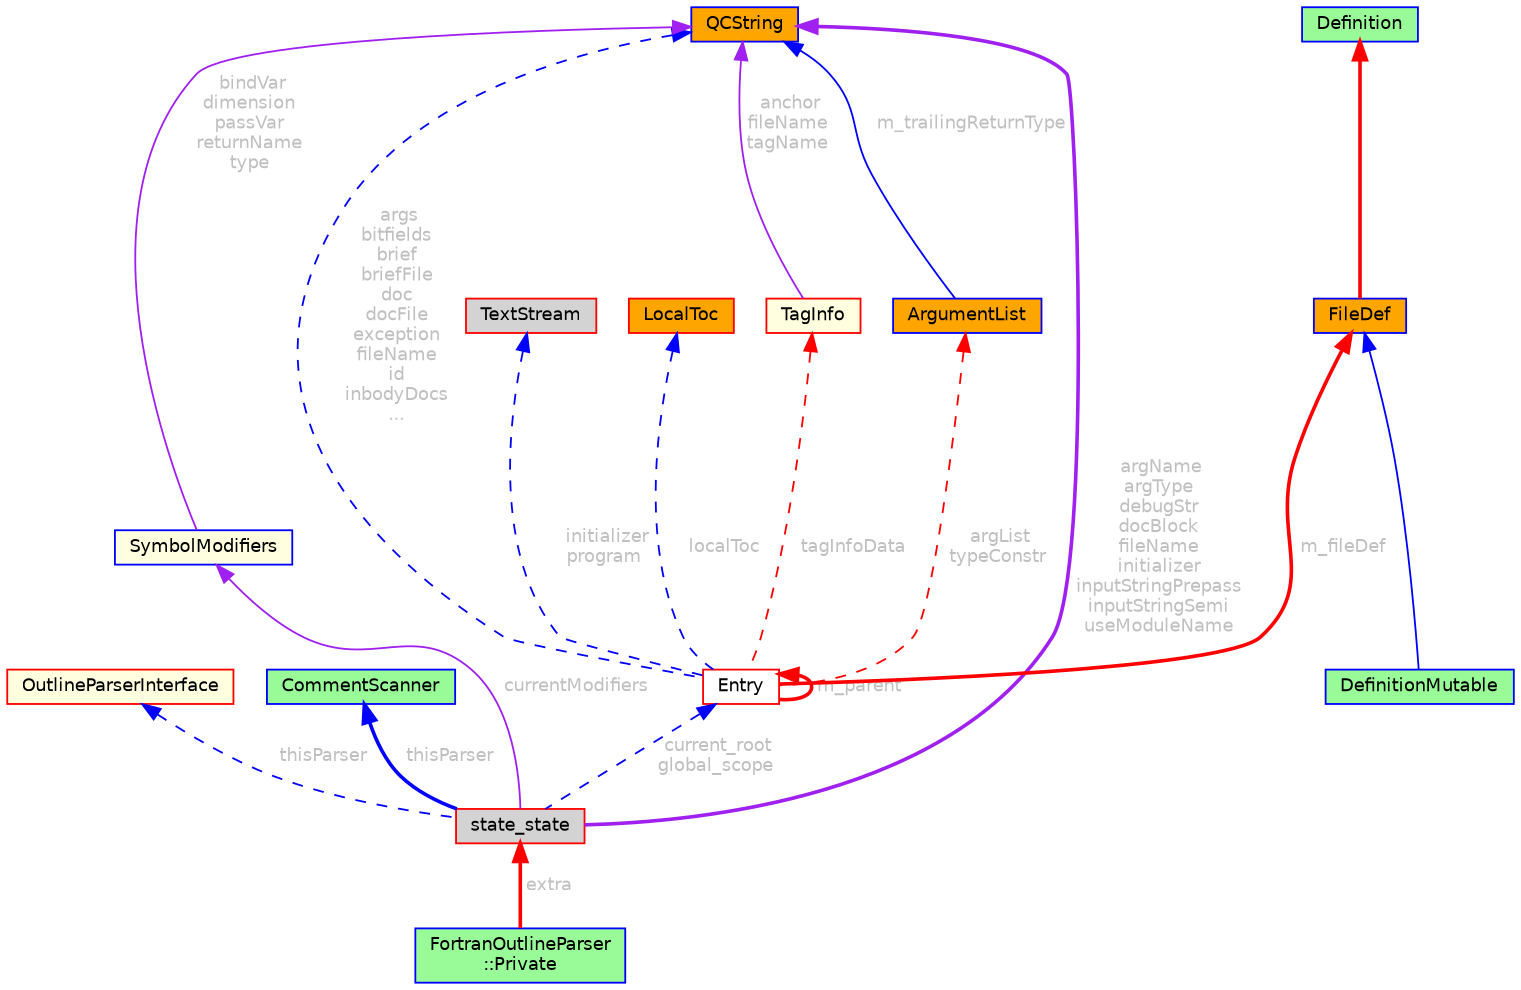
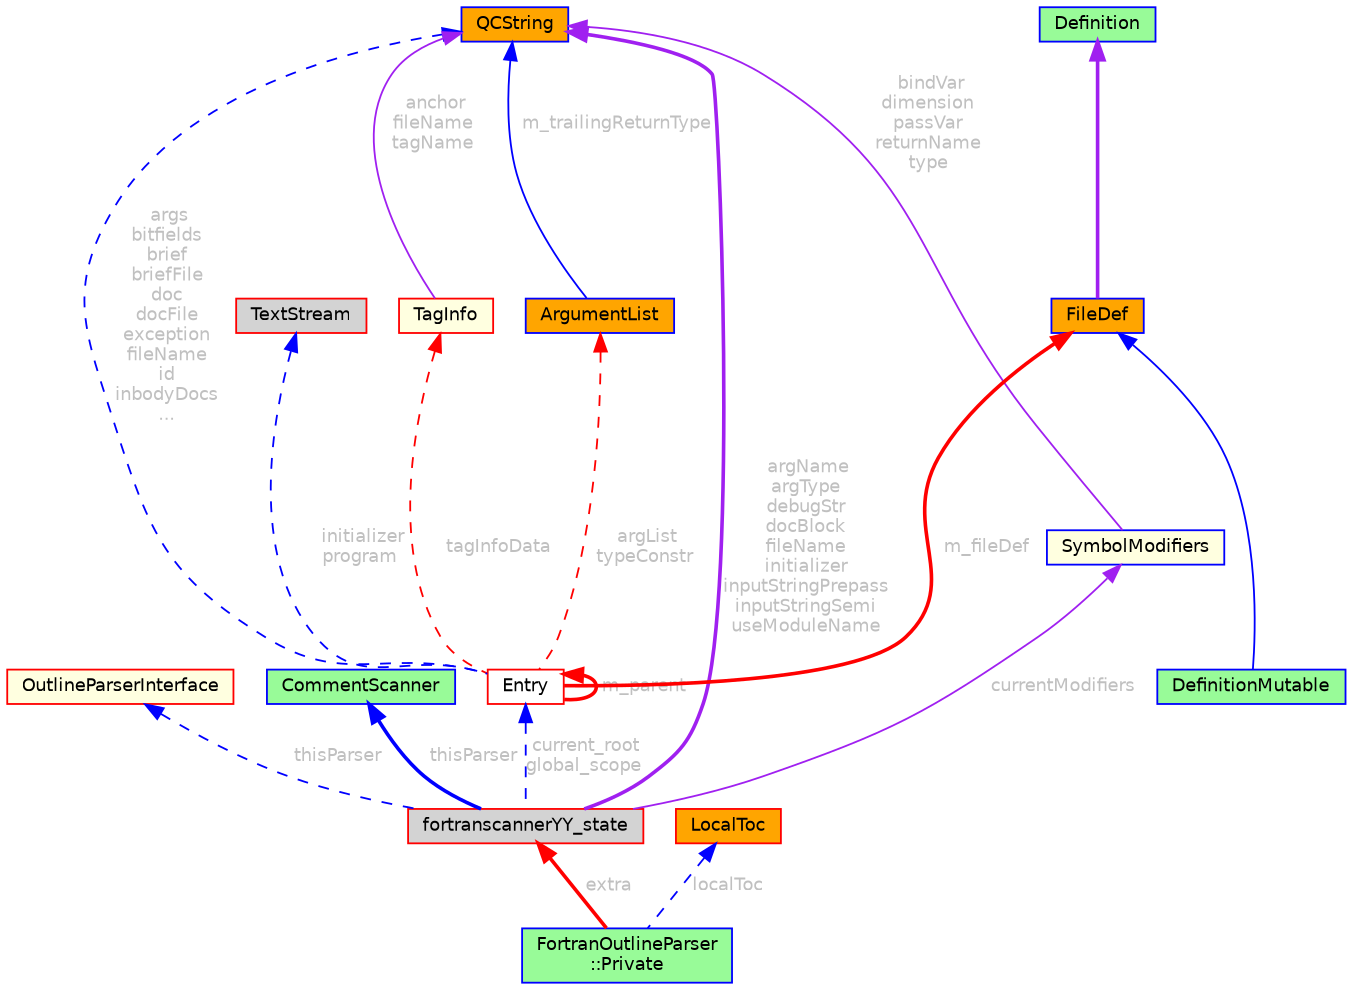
(1360, 179) -> (1098, 179)
(656, 518) -> (676, 893)
(520, 826) -> (526, 826)
